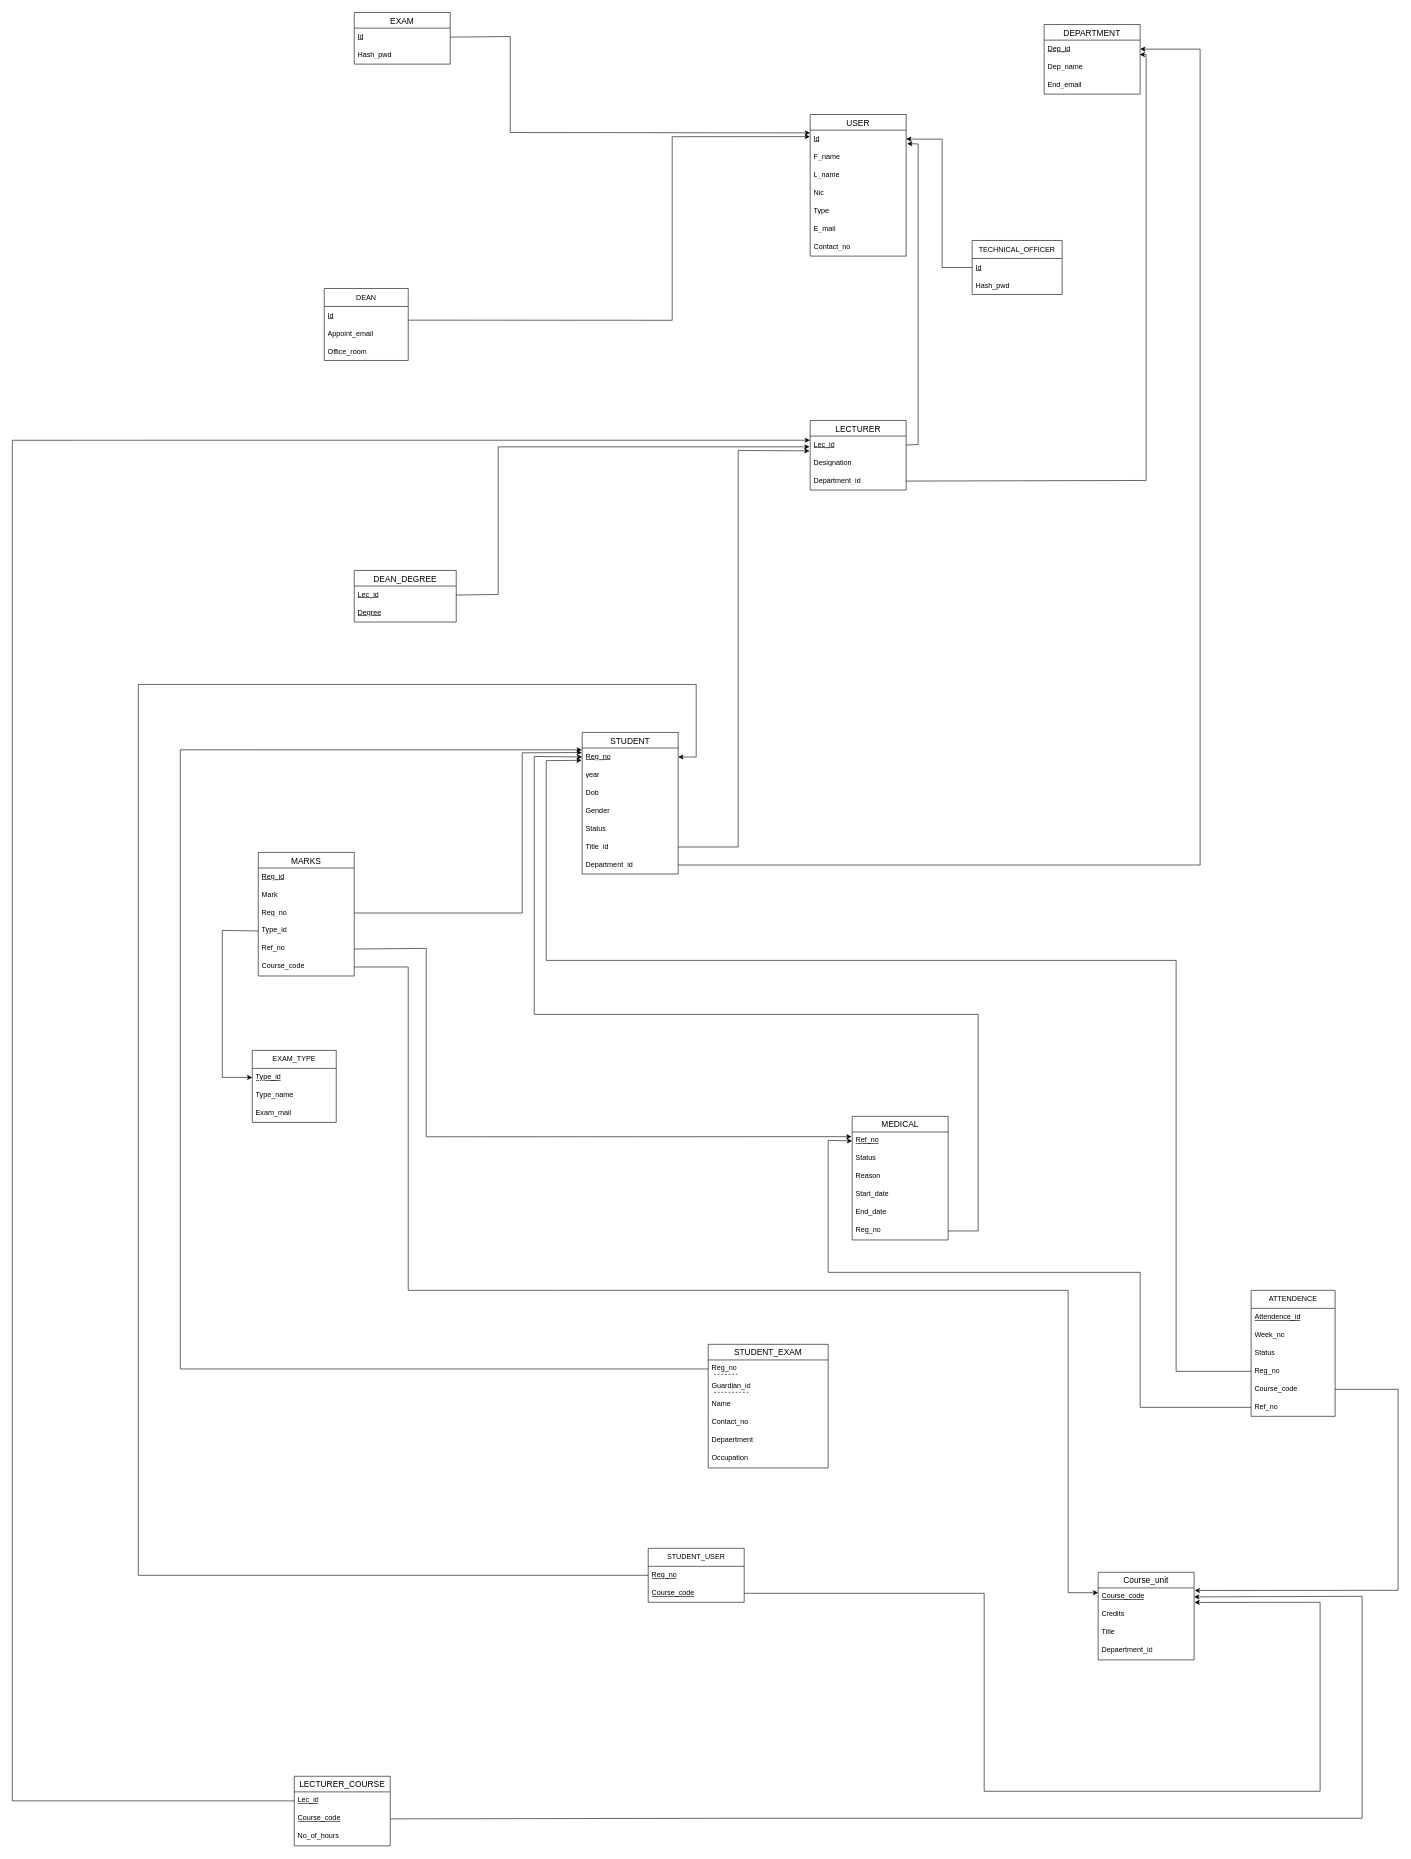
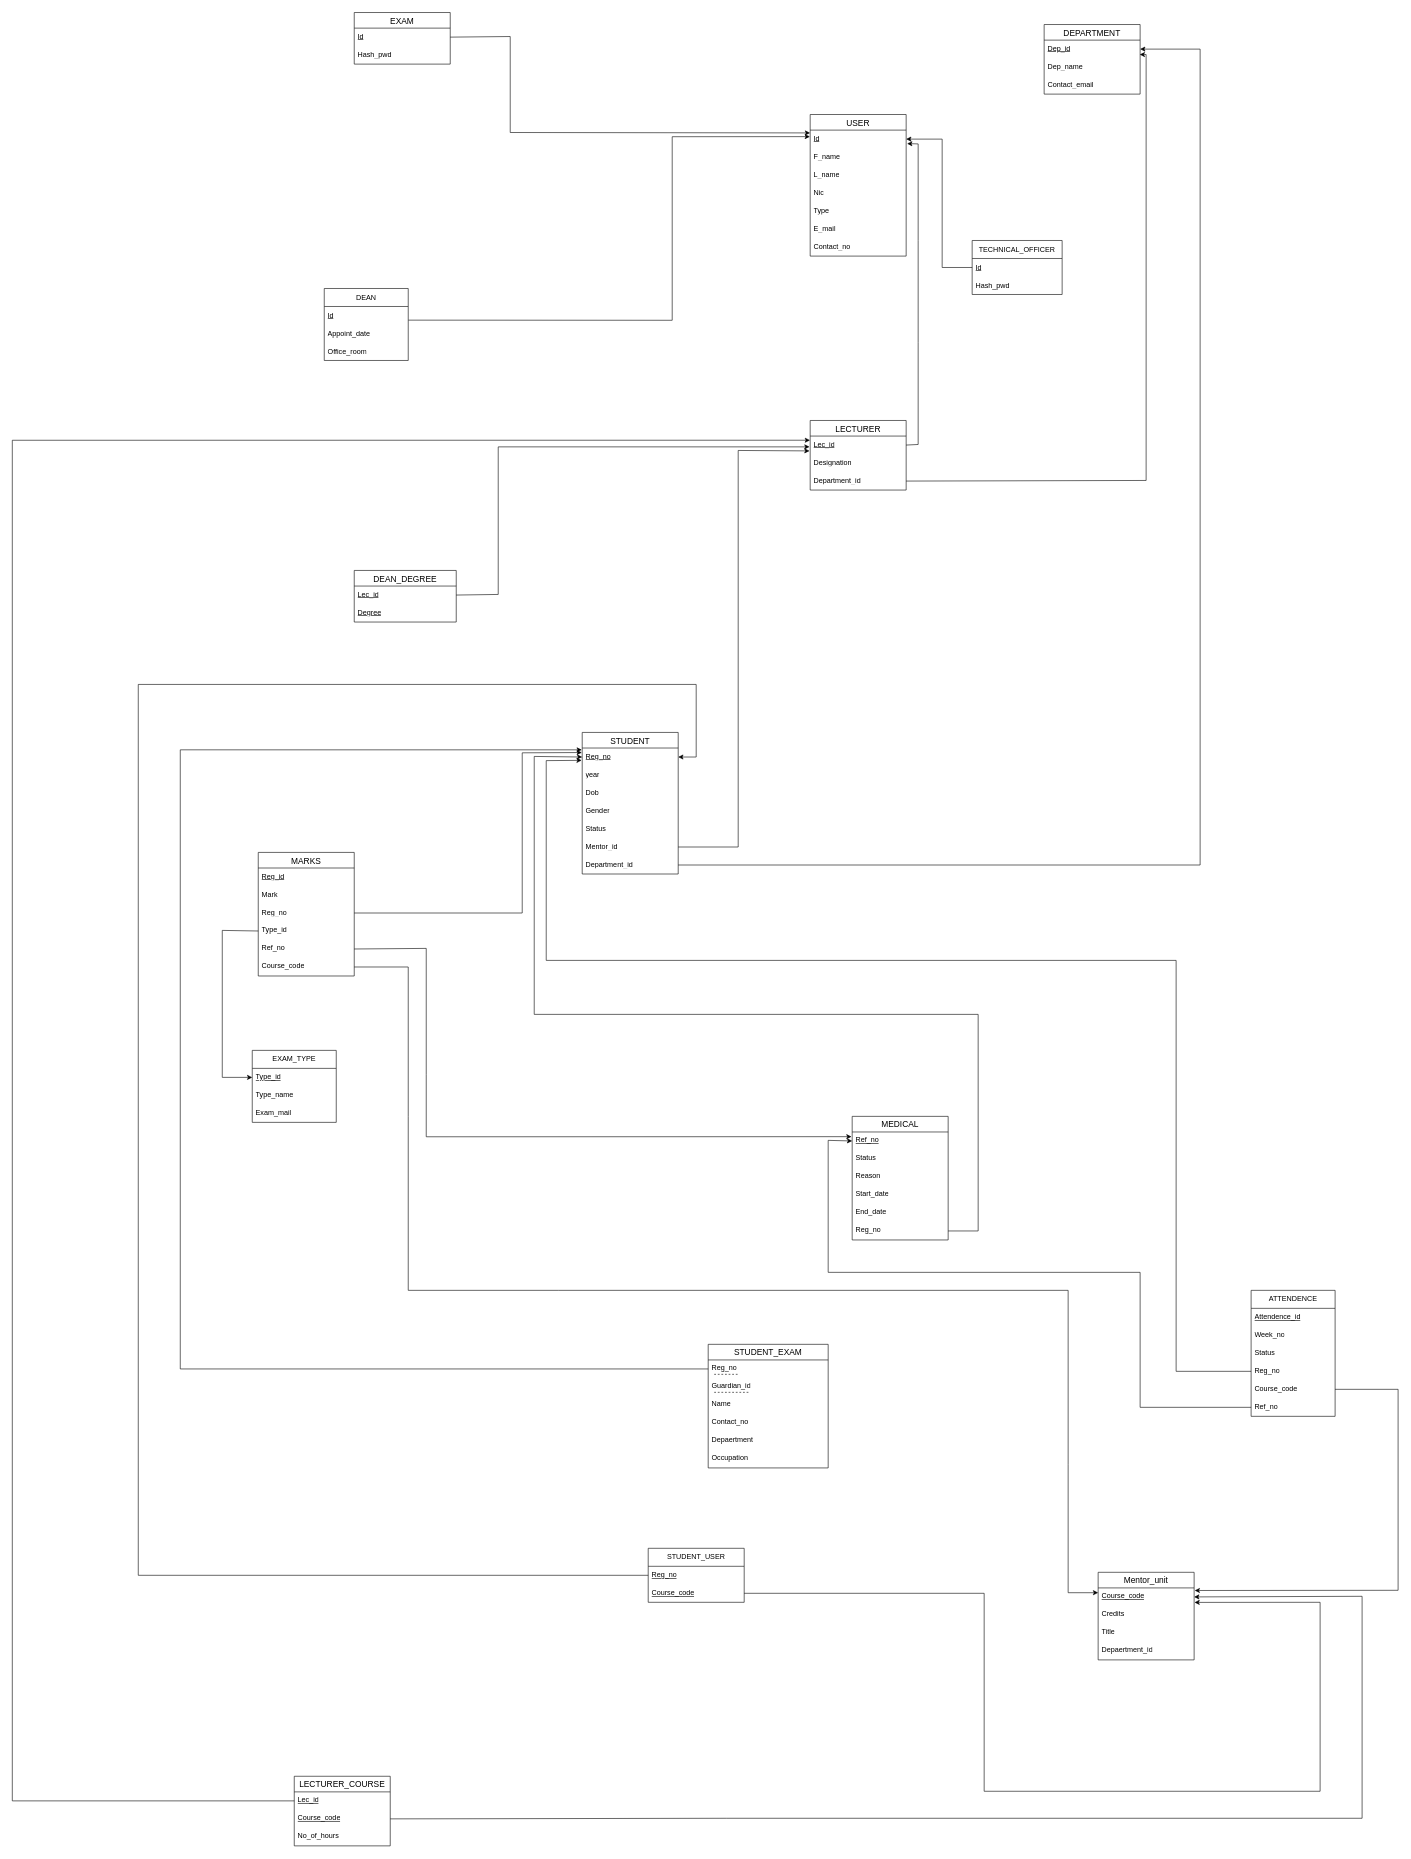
(1064, 84) -> (1072, 84)
(351, 333) -> (351, 333)
(599, 846) -> (603, 846)
(1146, 1581) -> (1146, 1581)
